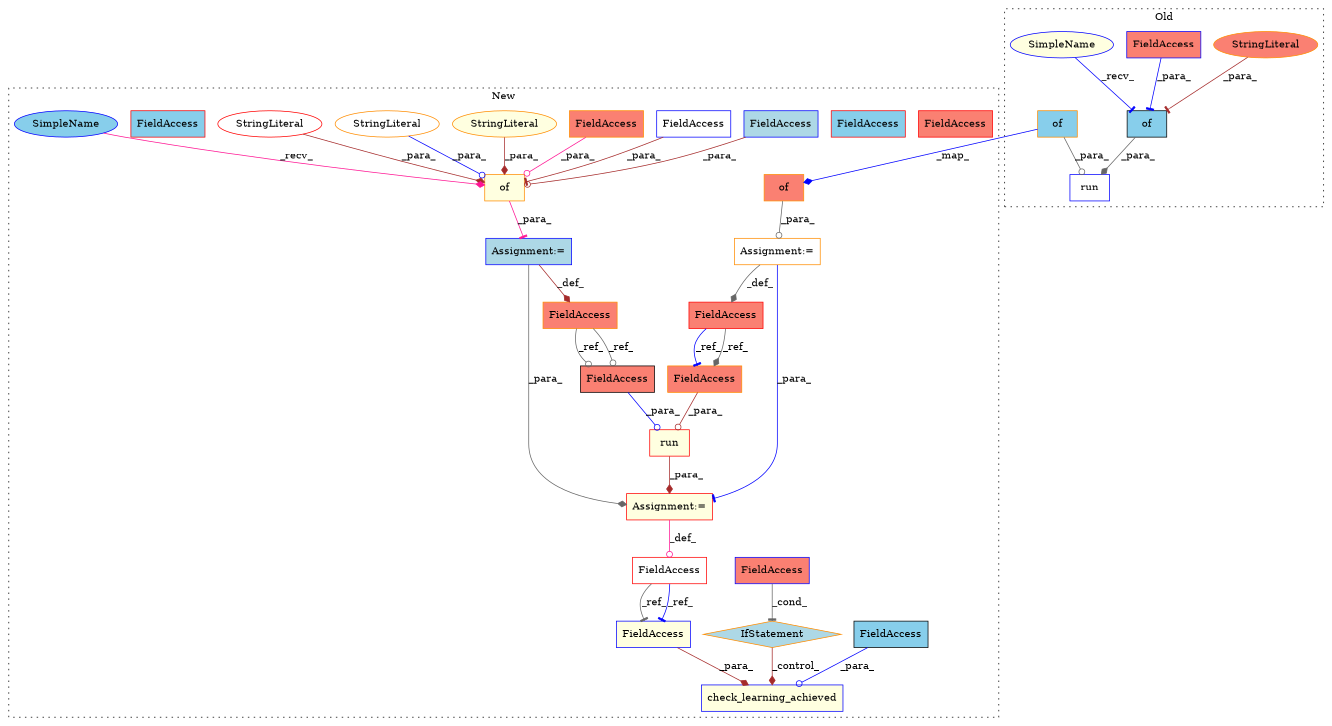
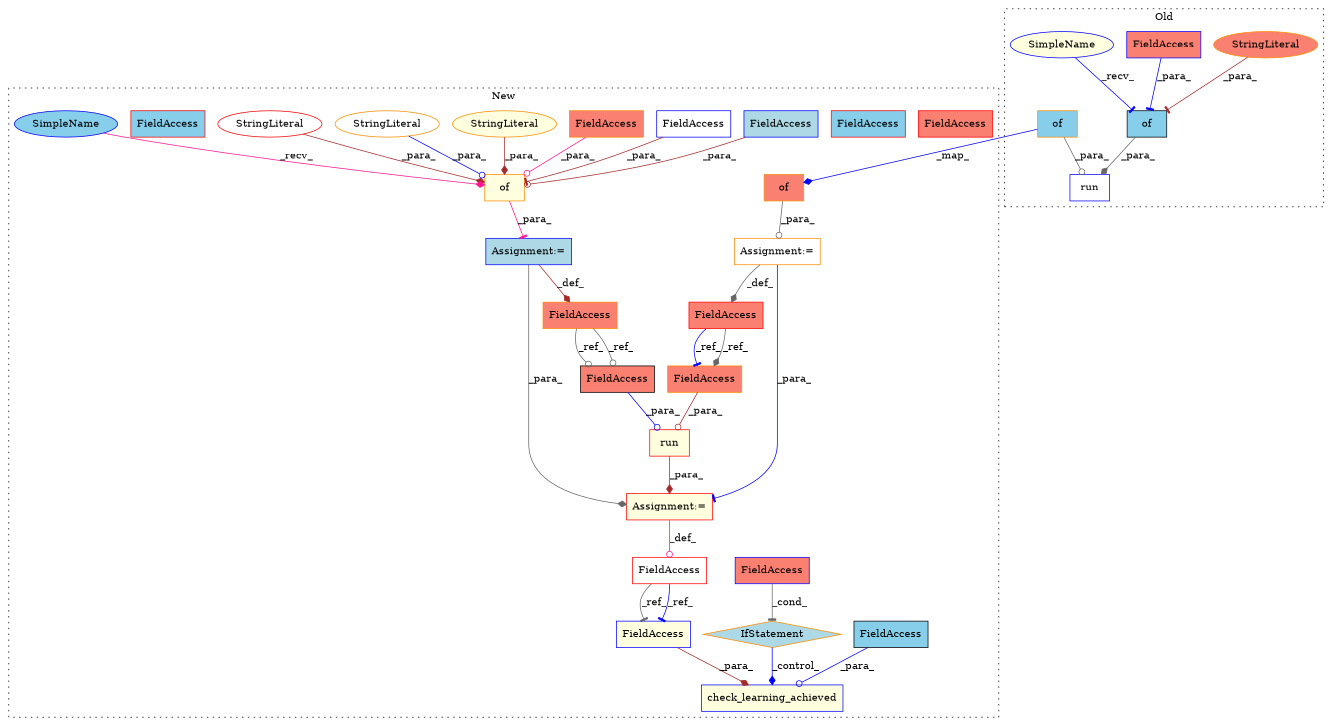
(772, 662) -> (772, 662)
